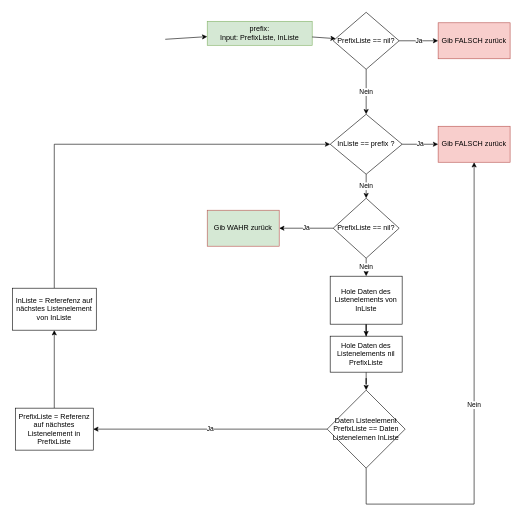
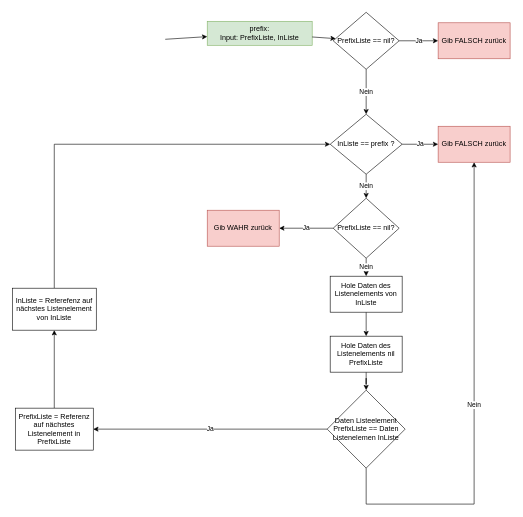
(243, 228) -> (243, 228)
(366, 300) -> (366, 294)
